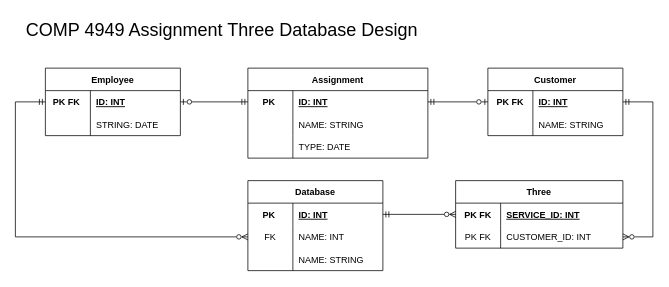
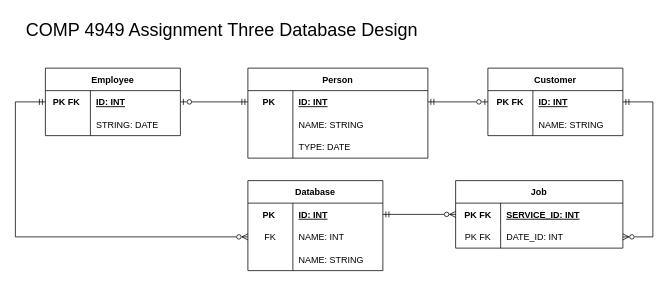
(338, 80) -> (338, 80)
(539, 192) -> (539, 192)
(544, 237) -> (534, 237)
